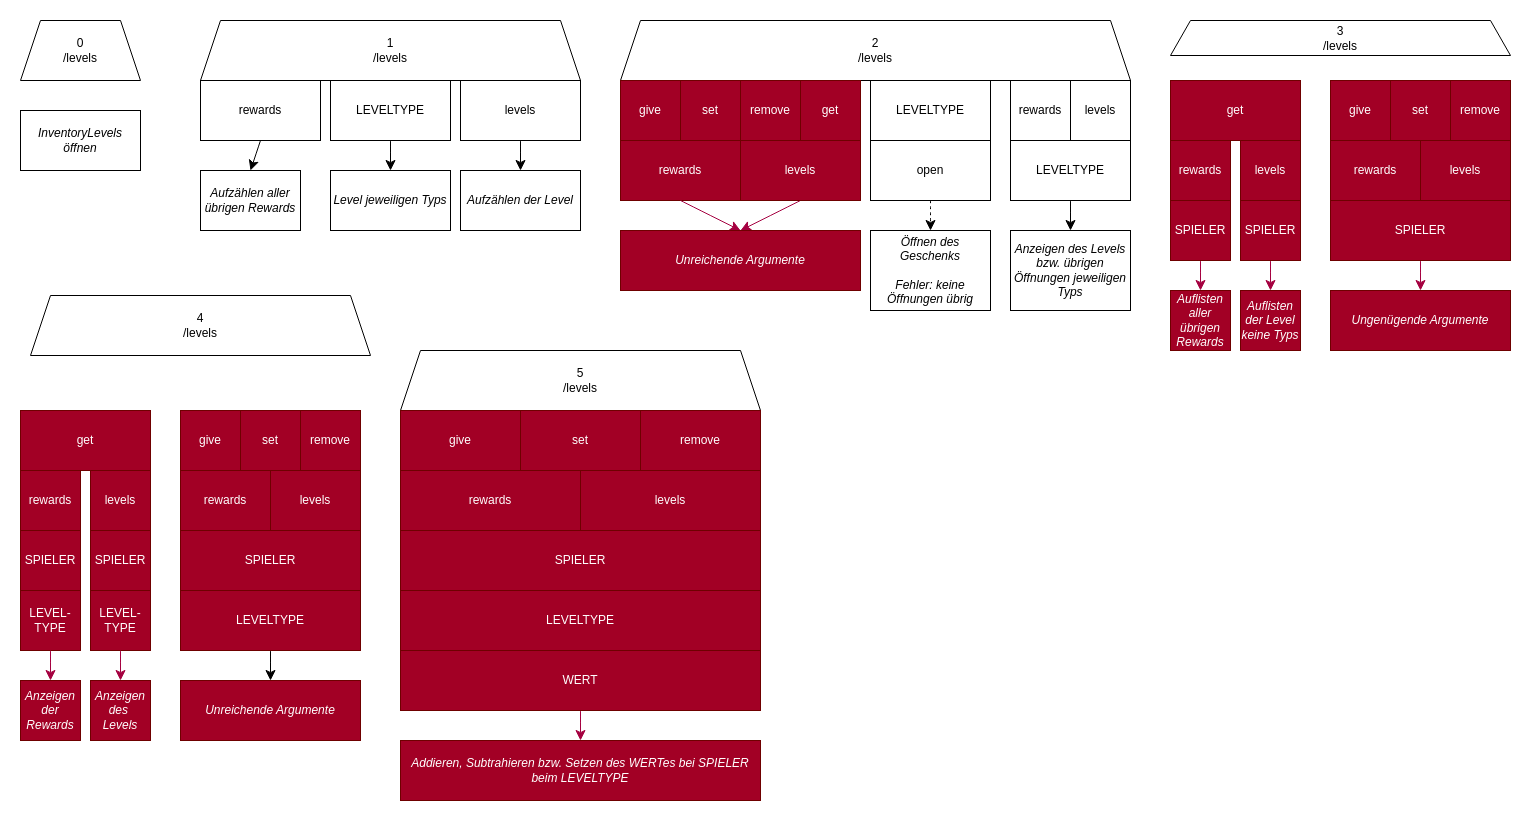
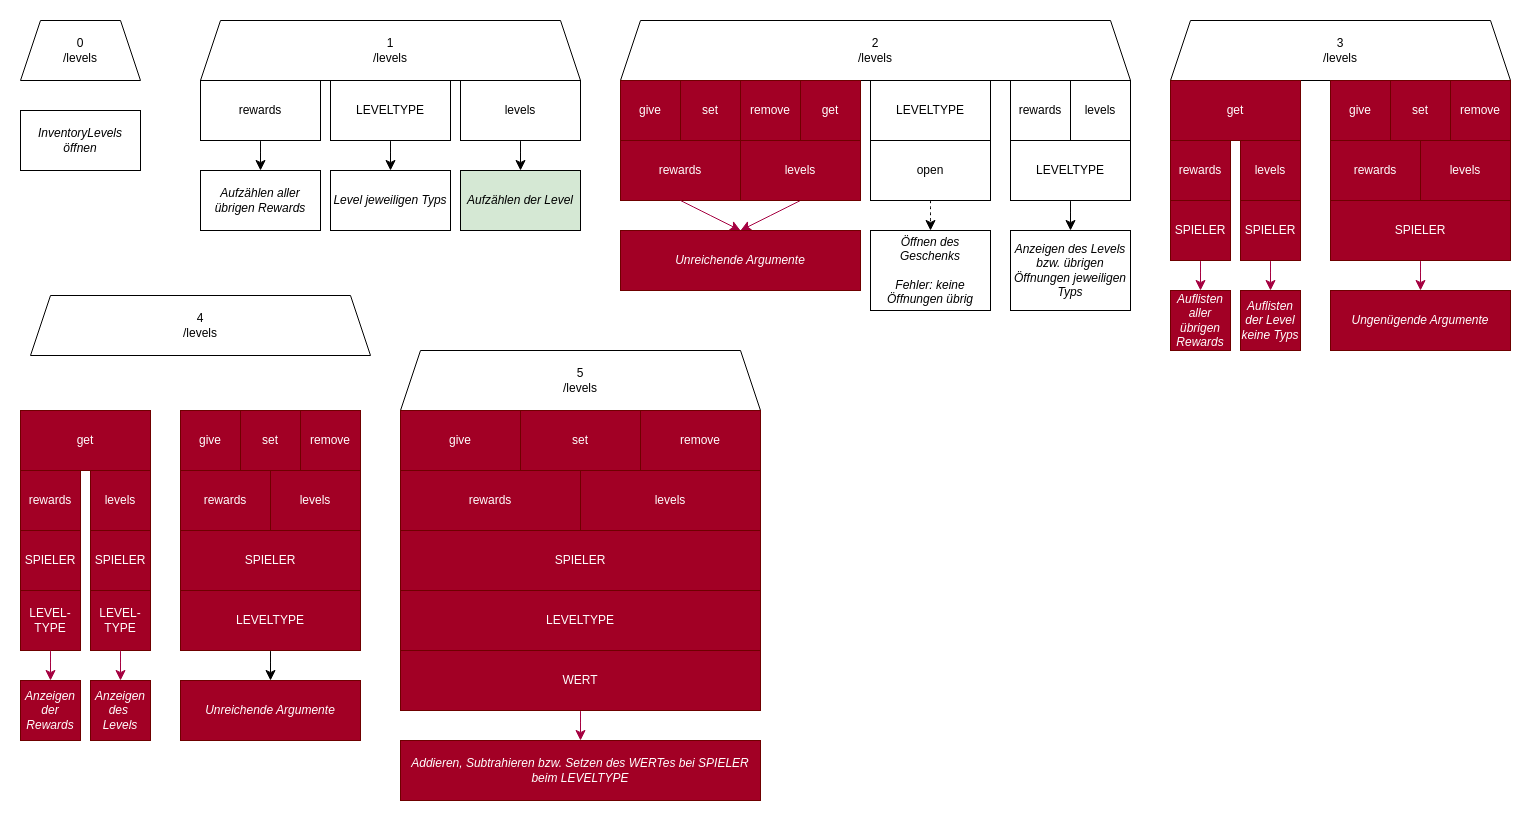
(1341, 38) -> (1341, 51)
(251, 201) -> (261, 201)
(521, 201) -> (521, 201)
